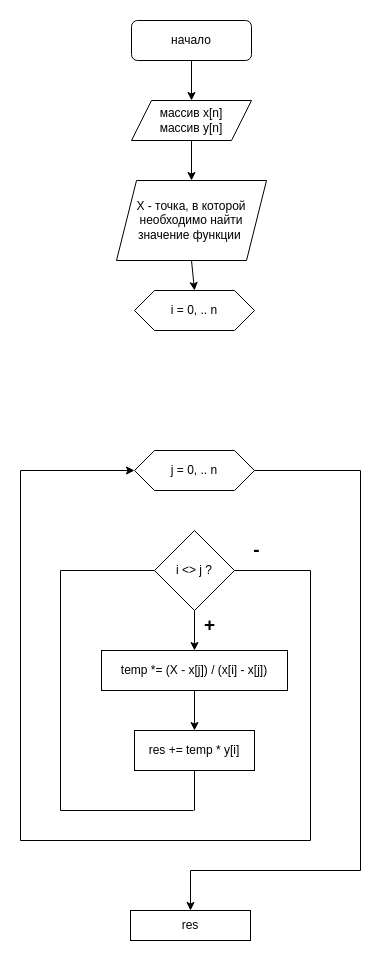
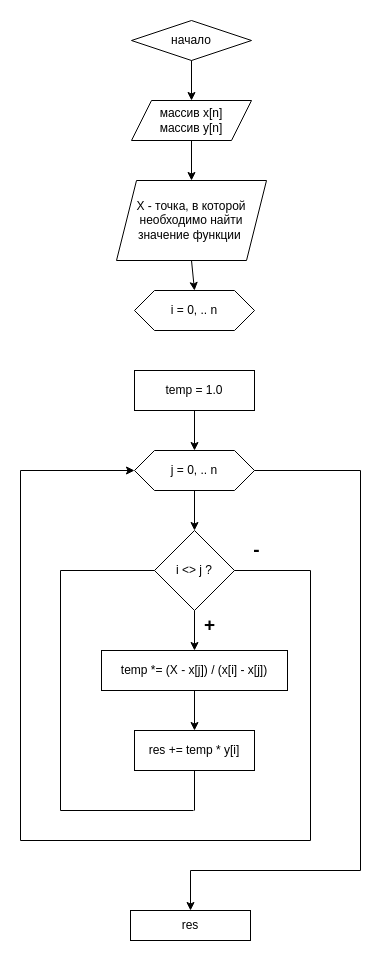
(192, 41) -> (192, 41)
none -> (195, 391)
none -> (195, 427)
none -> (195, 507)
